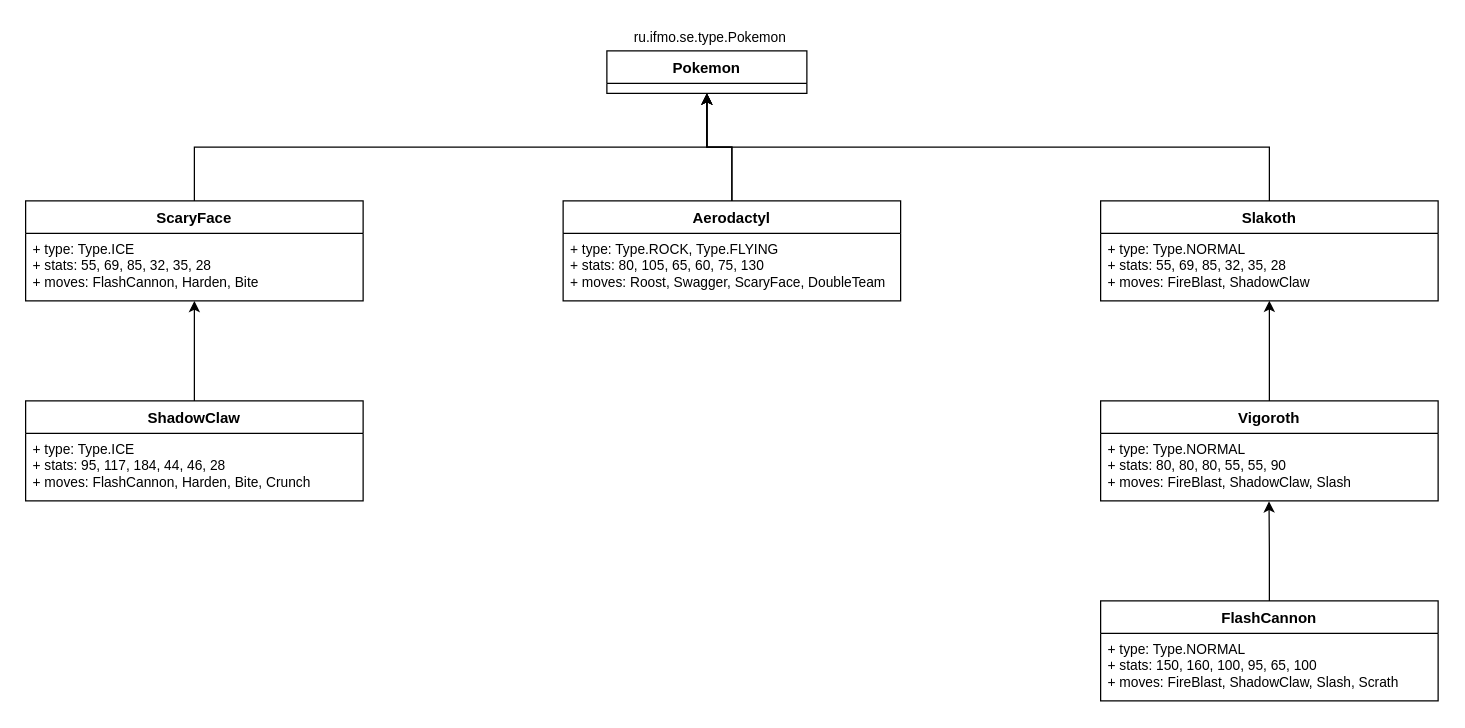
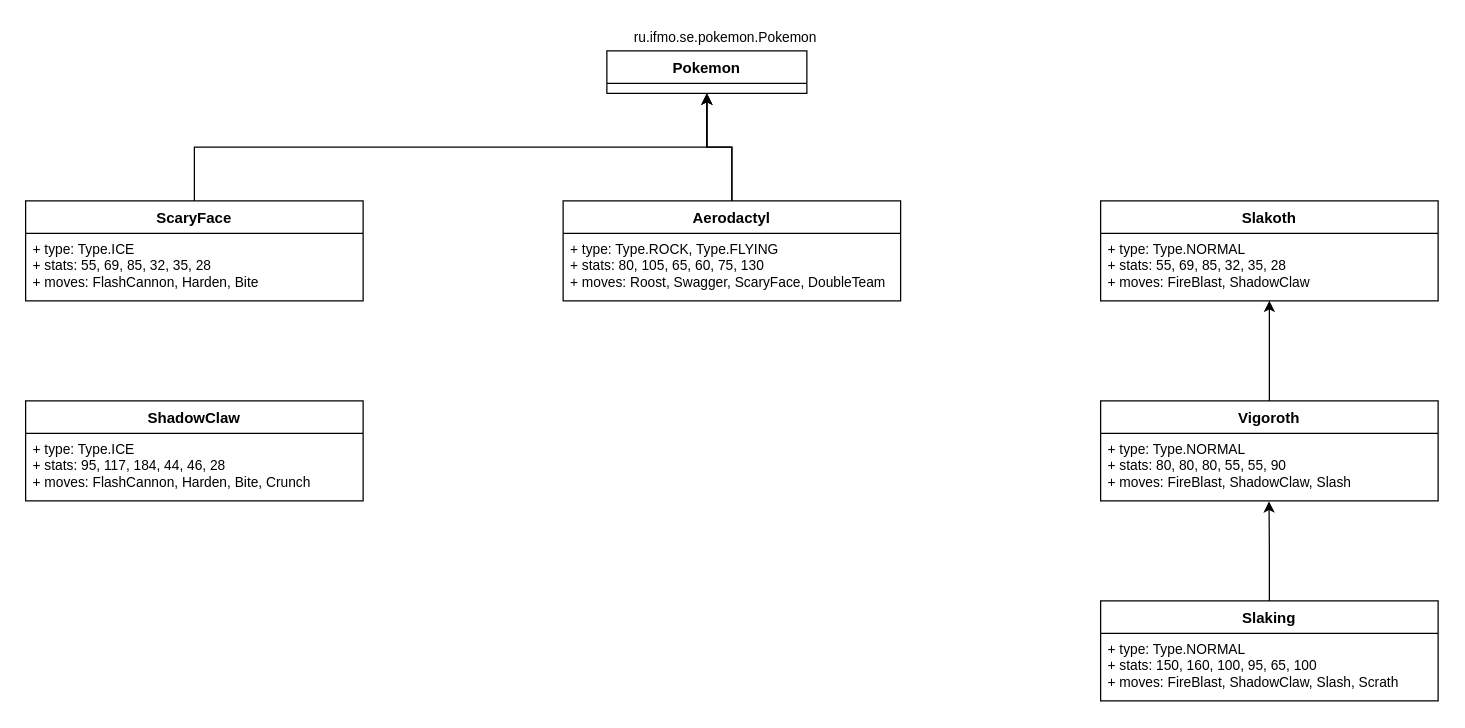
(714, 38) -> (726, 38)
(1028, 147) -> none
(194, 355) -> none
(1269, 618) -> (1269, 618)
